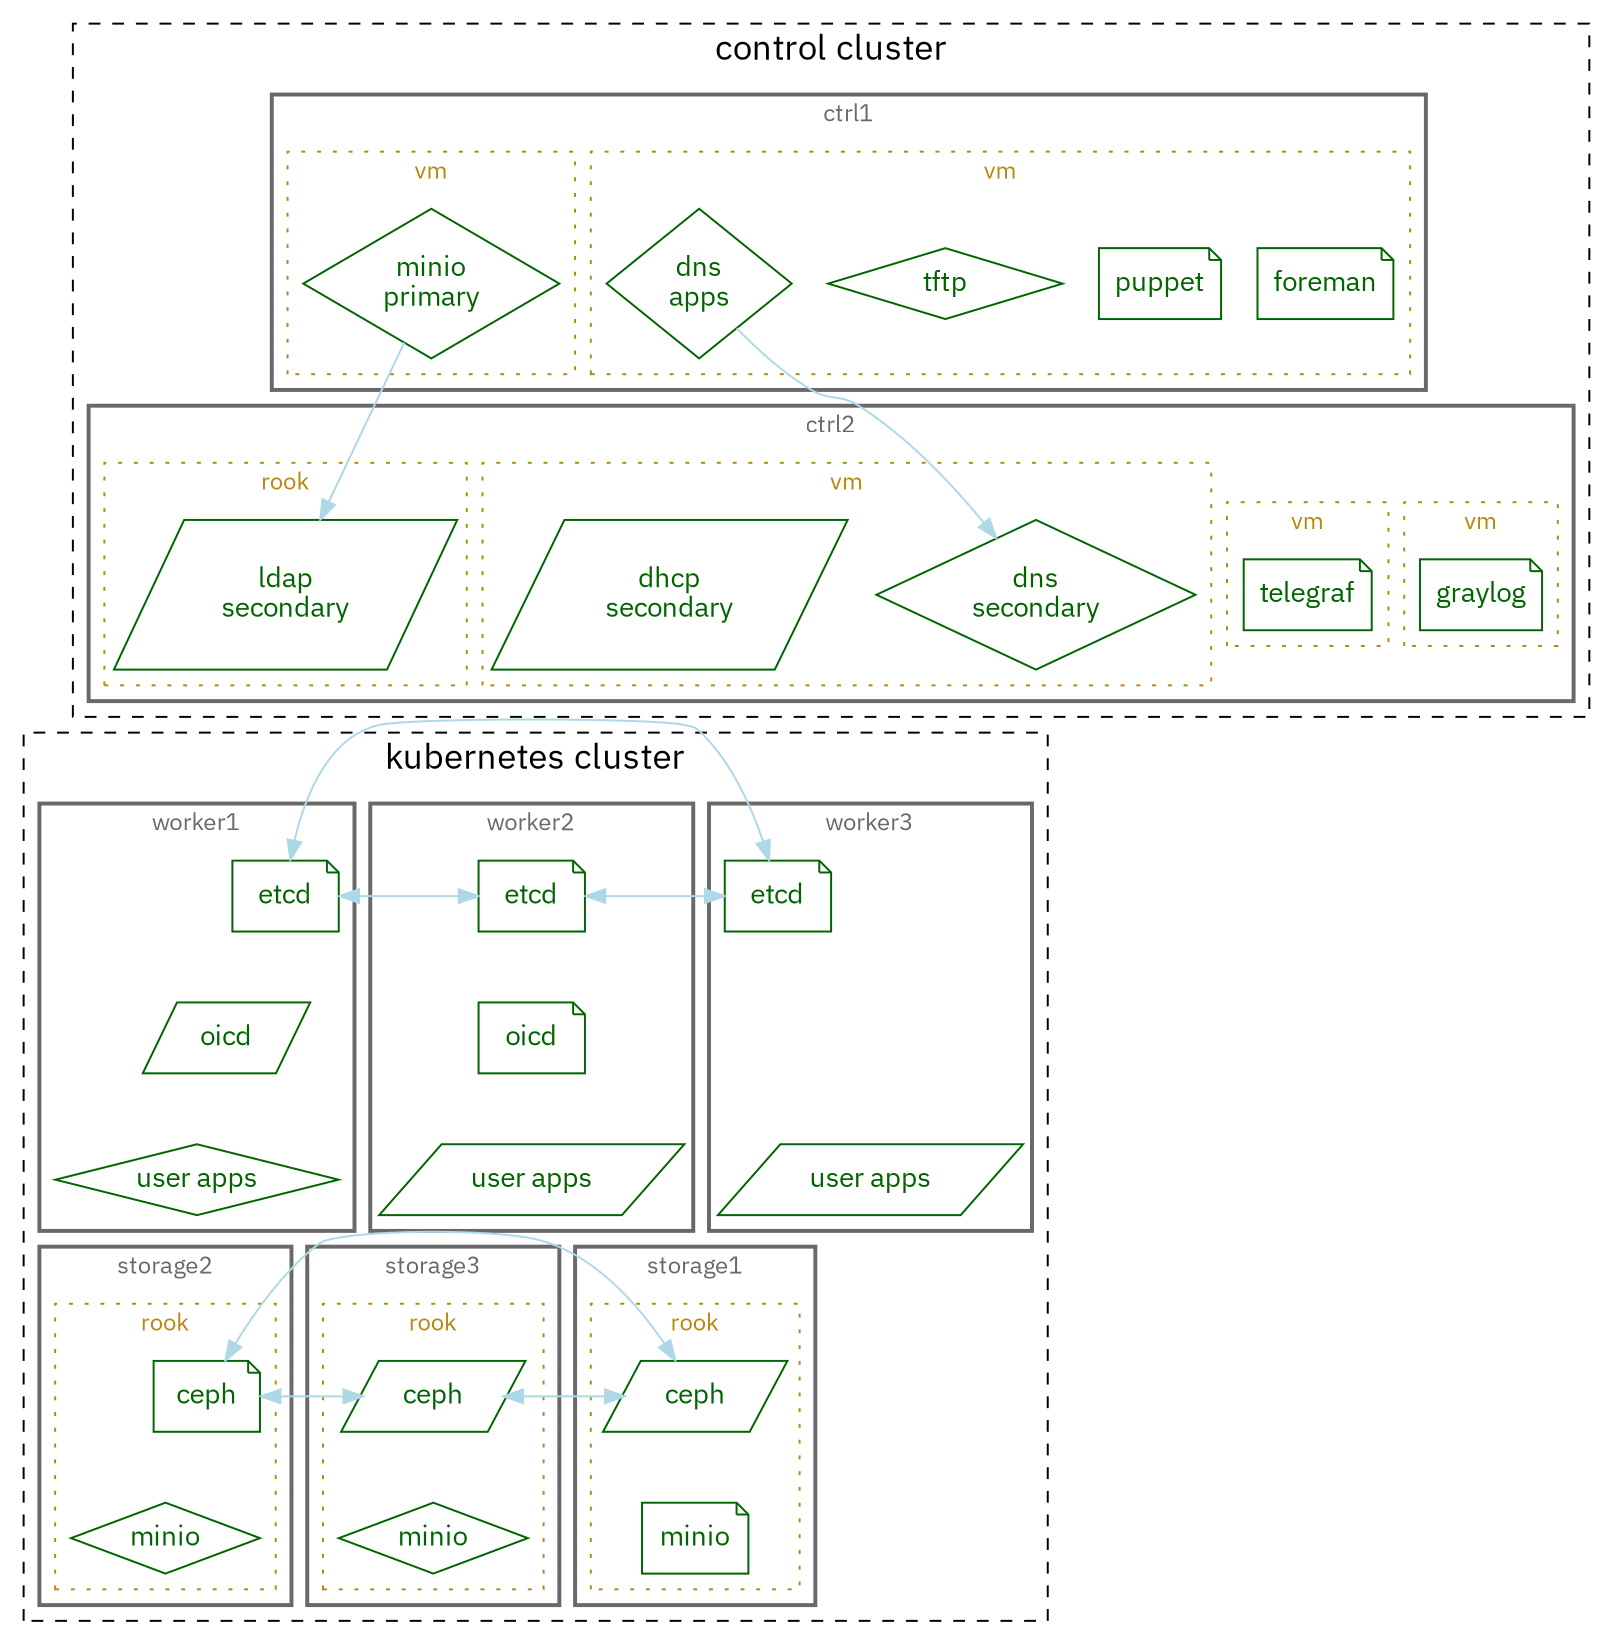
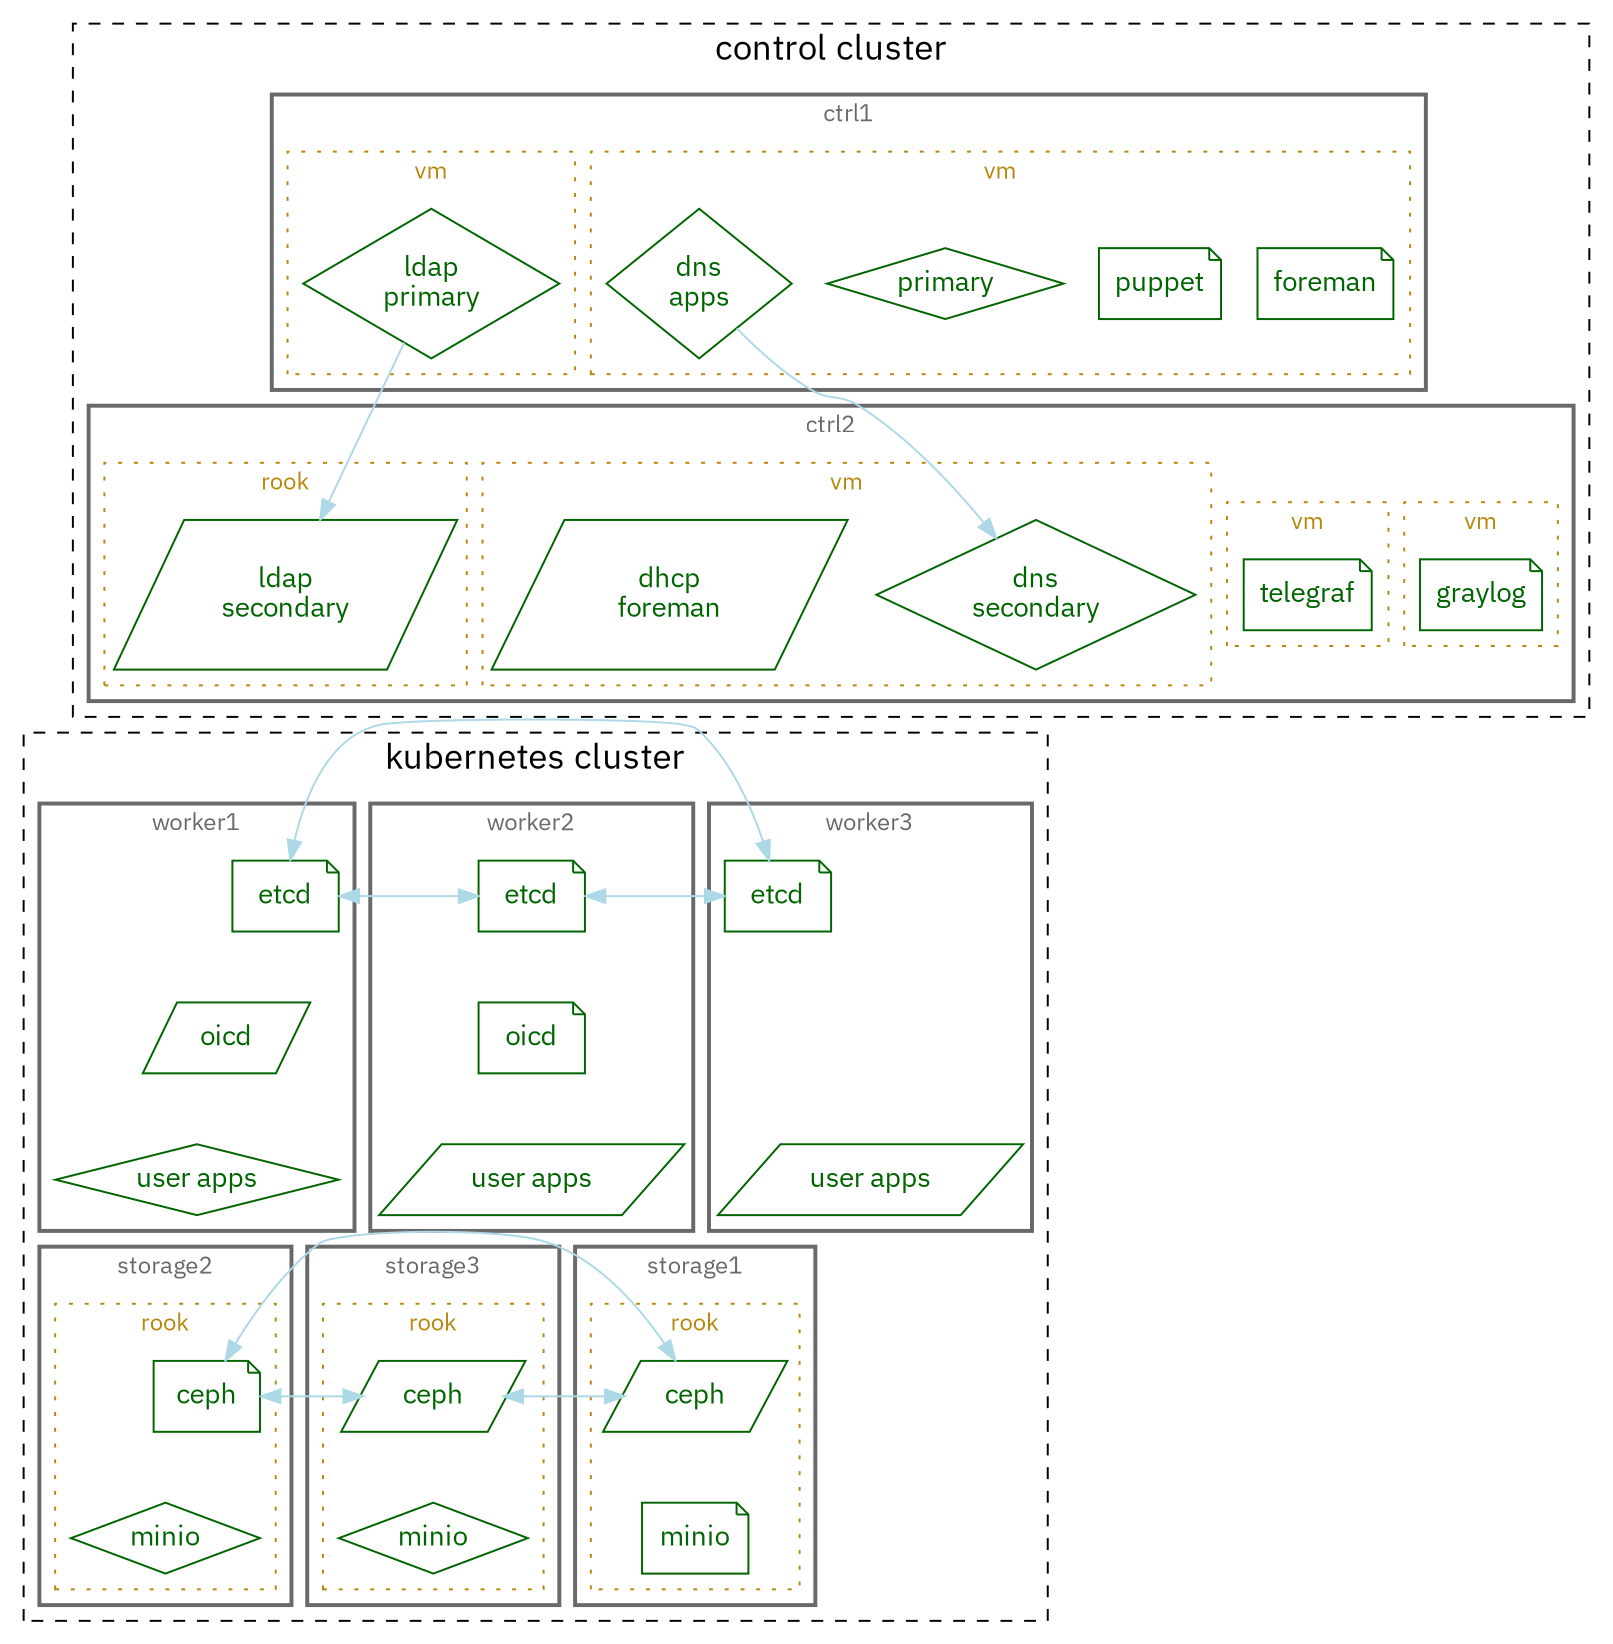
(431, 284) -> (431, 284)
(945, 284) -> (945, 284)
(670, 595) -> (670, 595)
